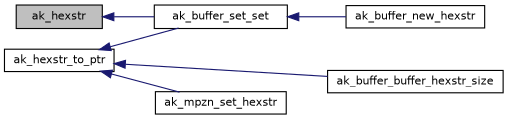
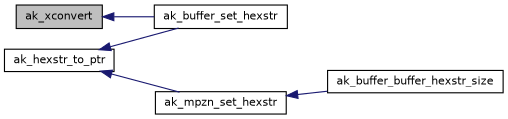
(59, 17) -> (59, 17)
(221, 17) -> (221, 17)
(415, 17) -> none
(227, 70) -> (313, 93)
